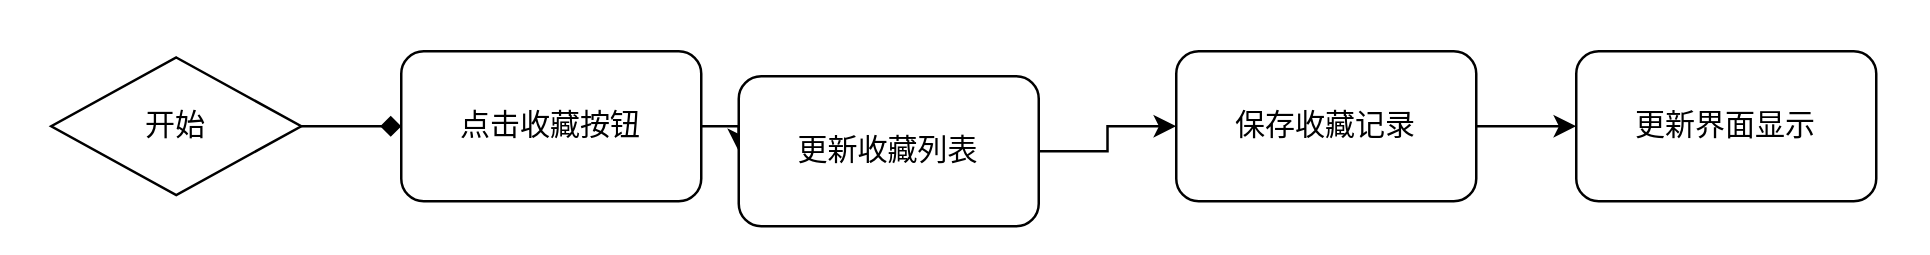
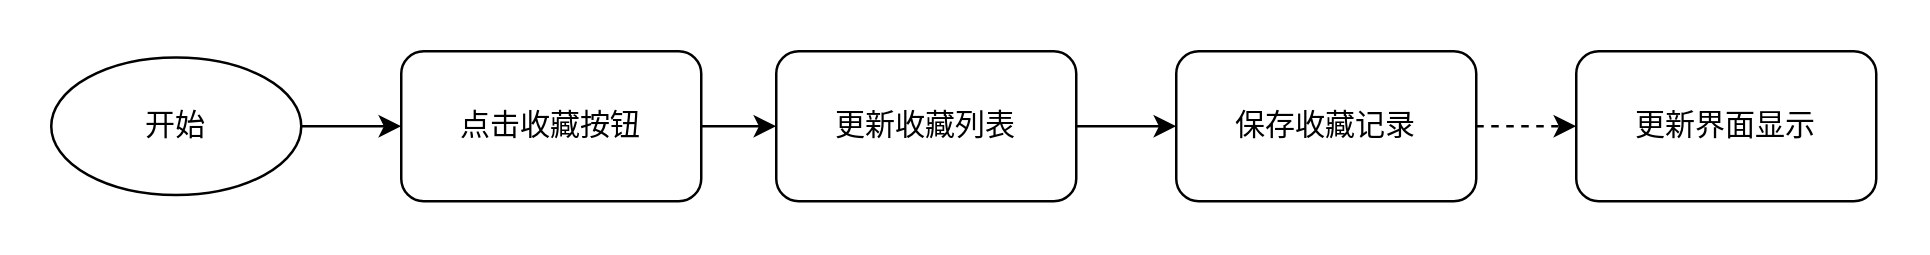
(176, 126) -> (176, 126)
(381, 126) -> (382, 126)
(1517, 126) -> (1517, 126)
(889, 151) -> (926, 126)
